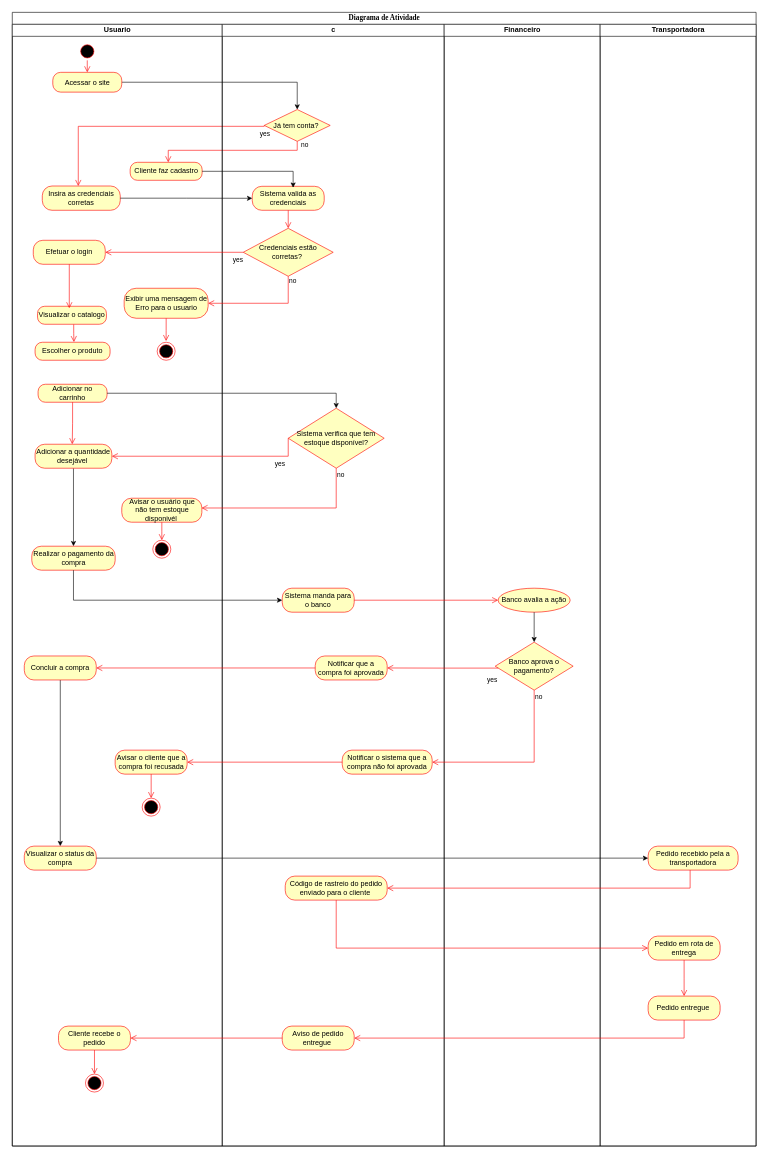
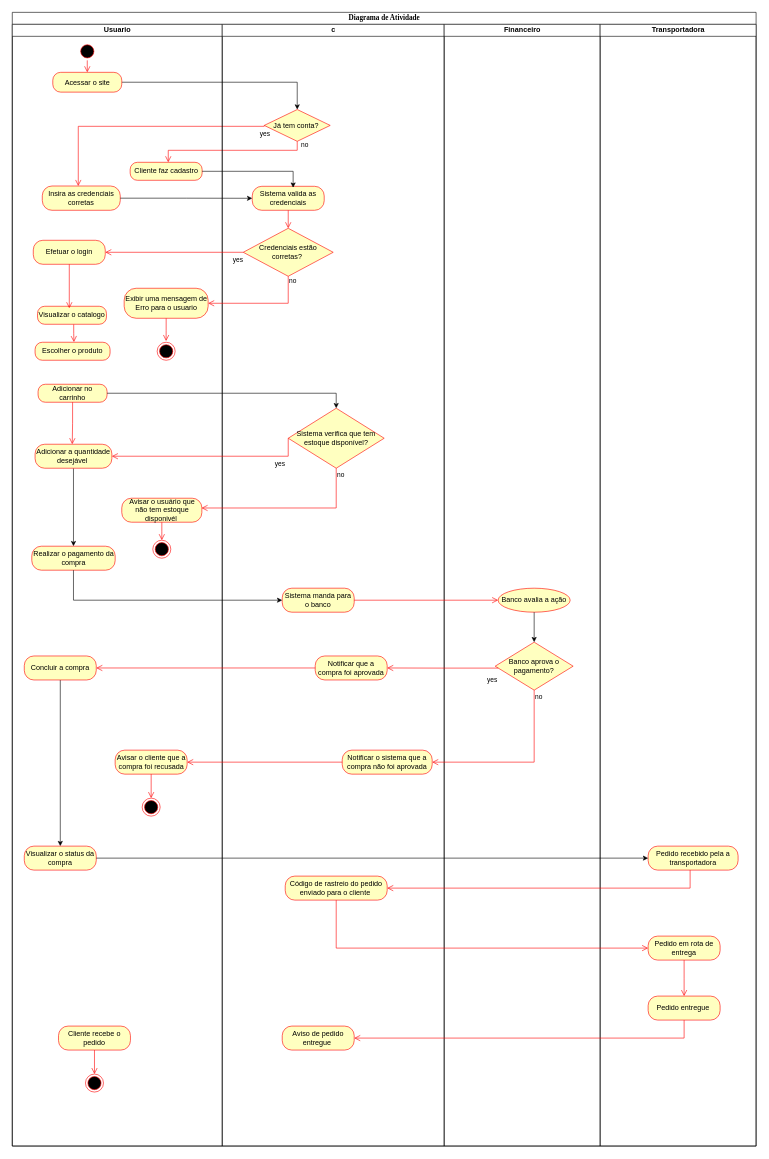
(207, 1038) -> none
